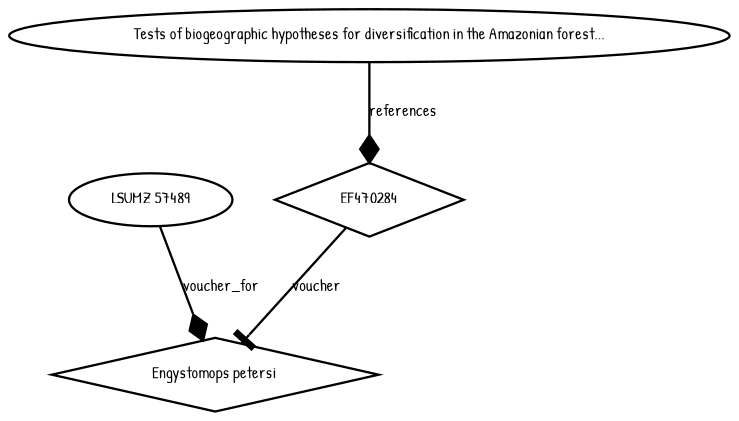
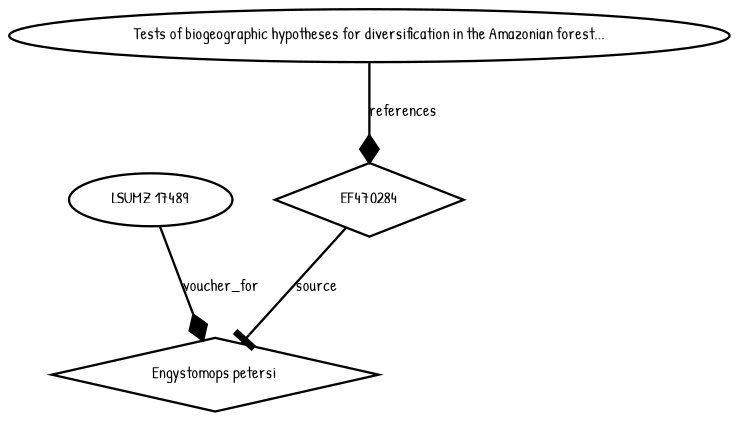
(151, 200) -> (151, 200)
(318, 287) -> (318, 287)
